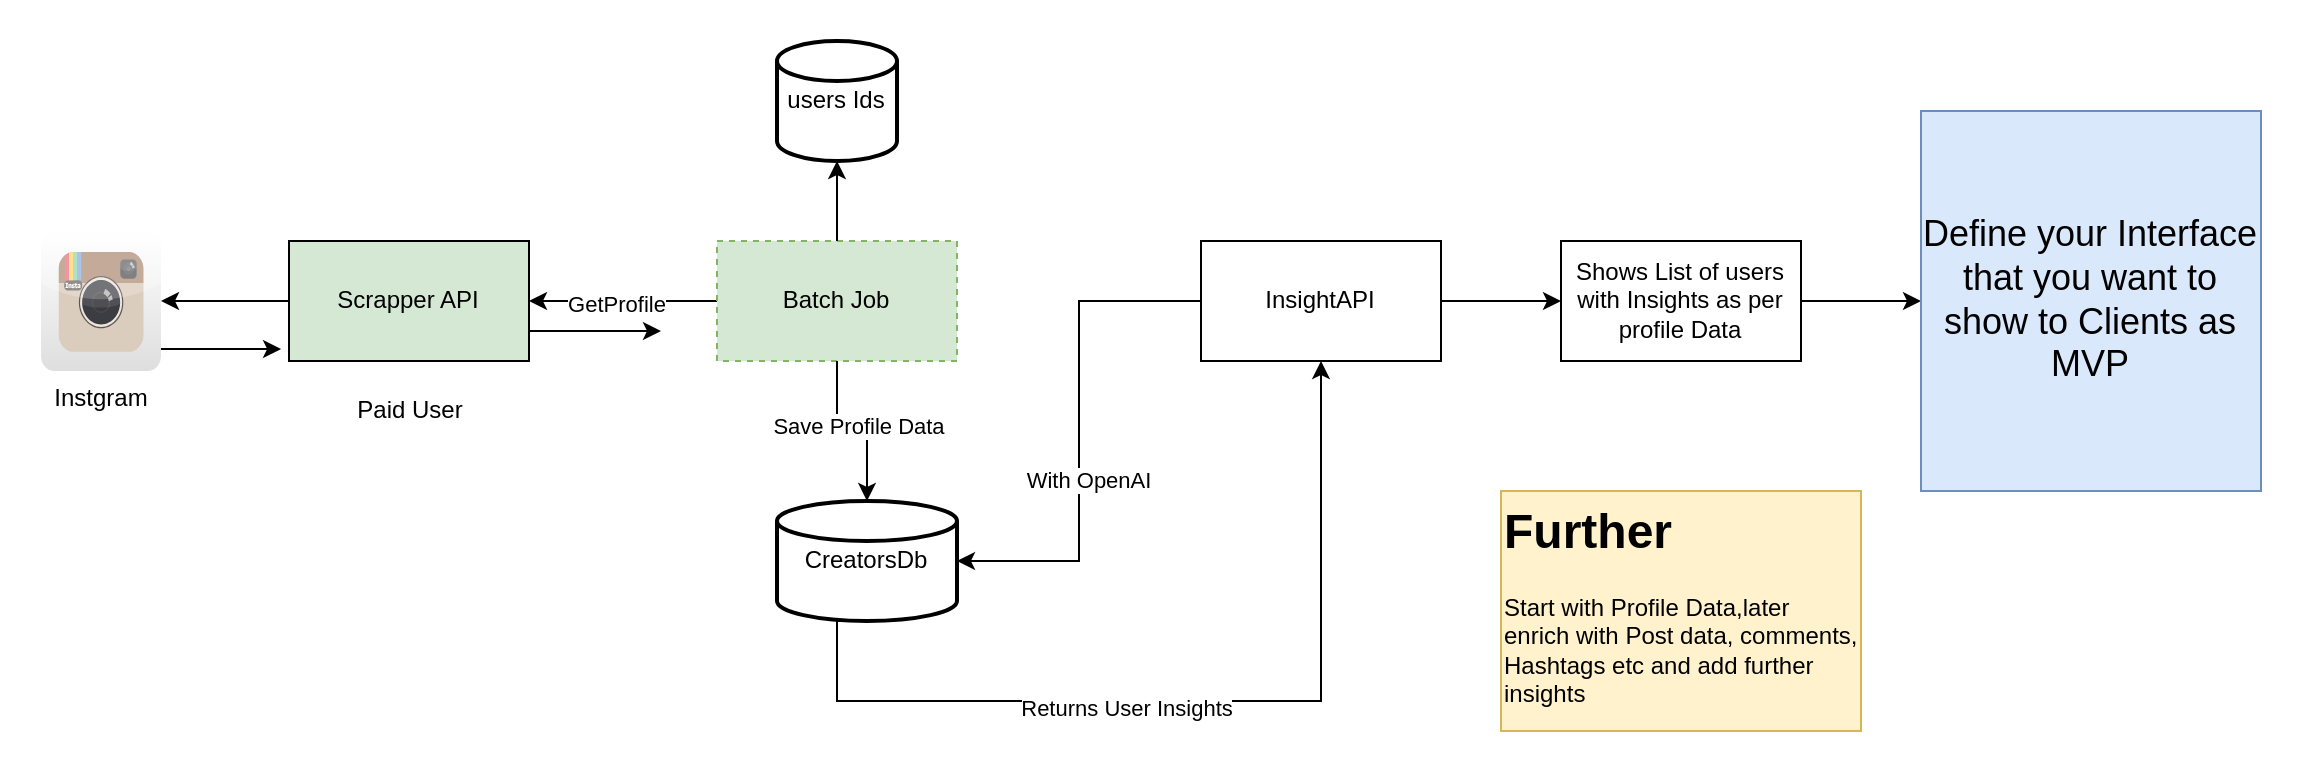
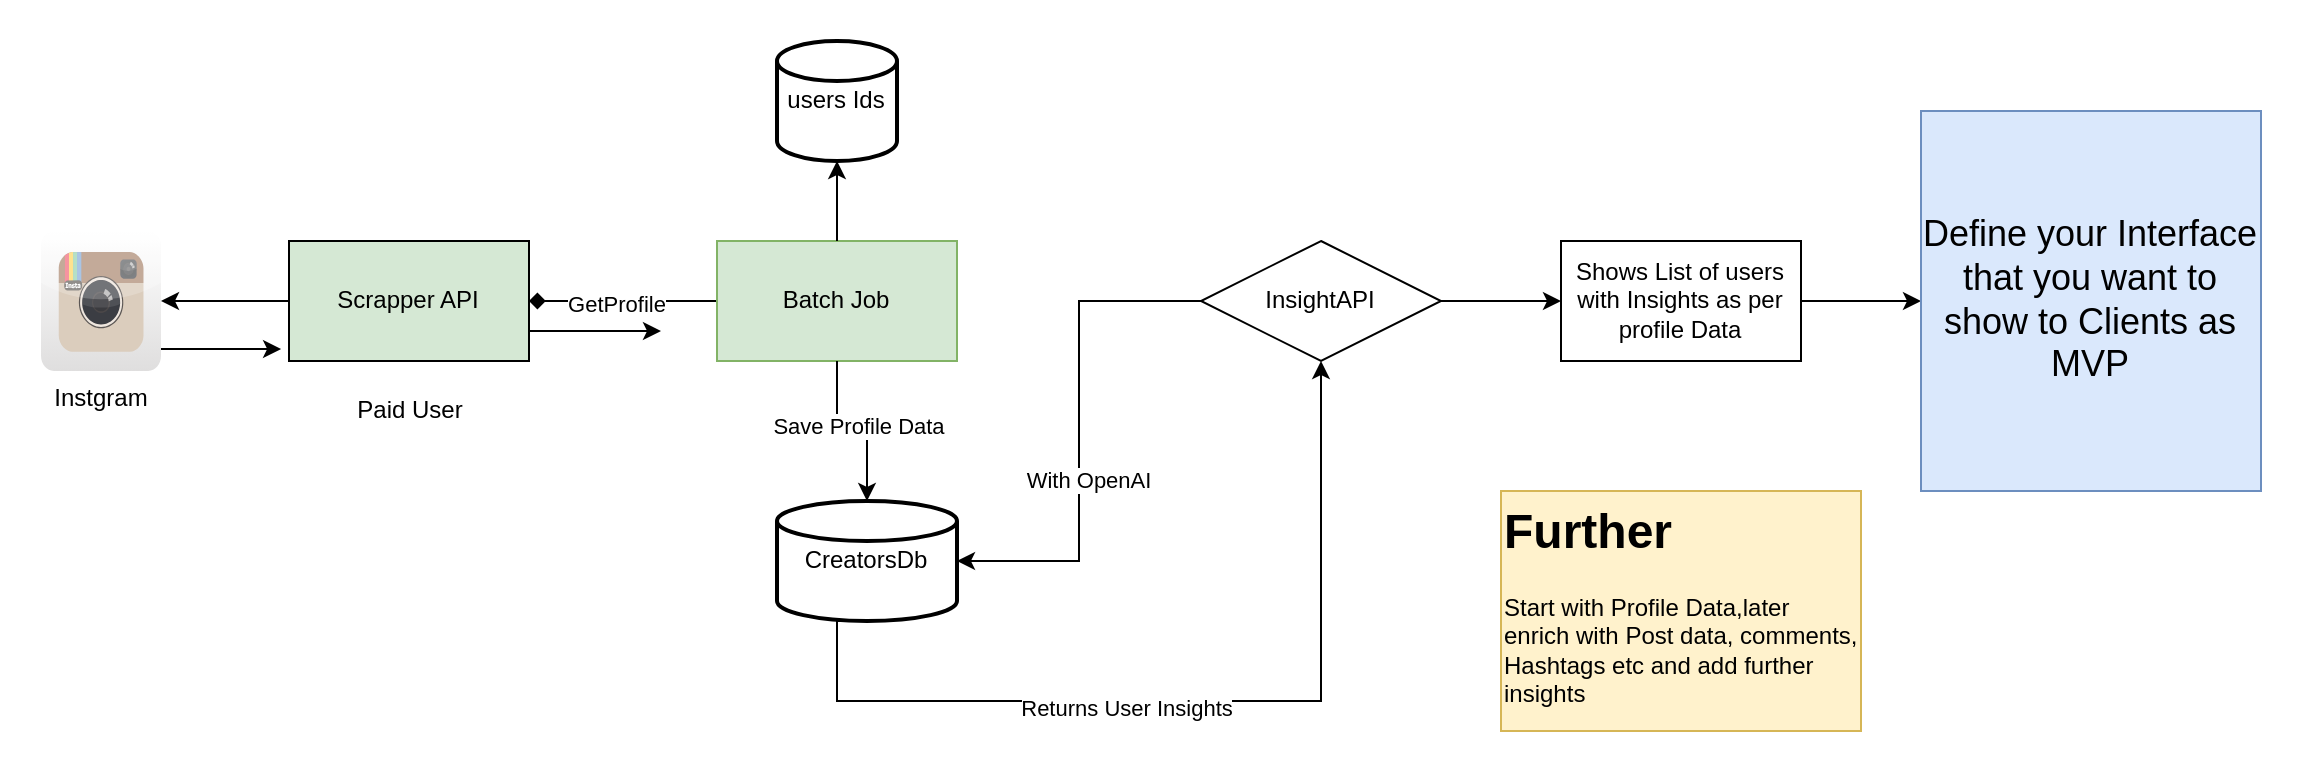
(544, 301) -> (545, 301)
(837, 301) -> (837, 301)
(1321, 301) -> (1321, 301)
